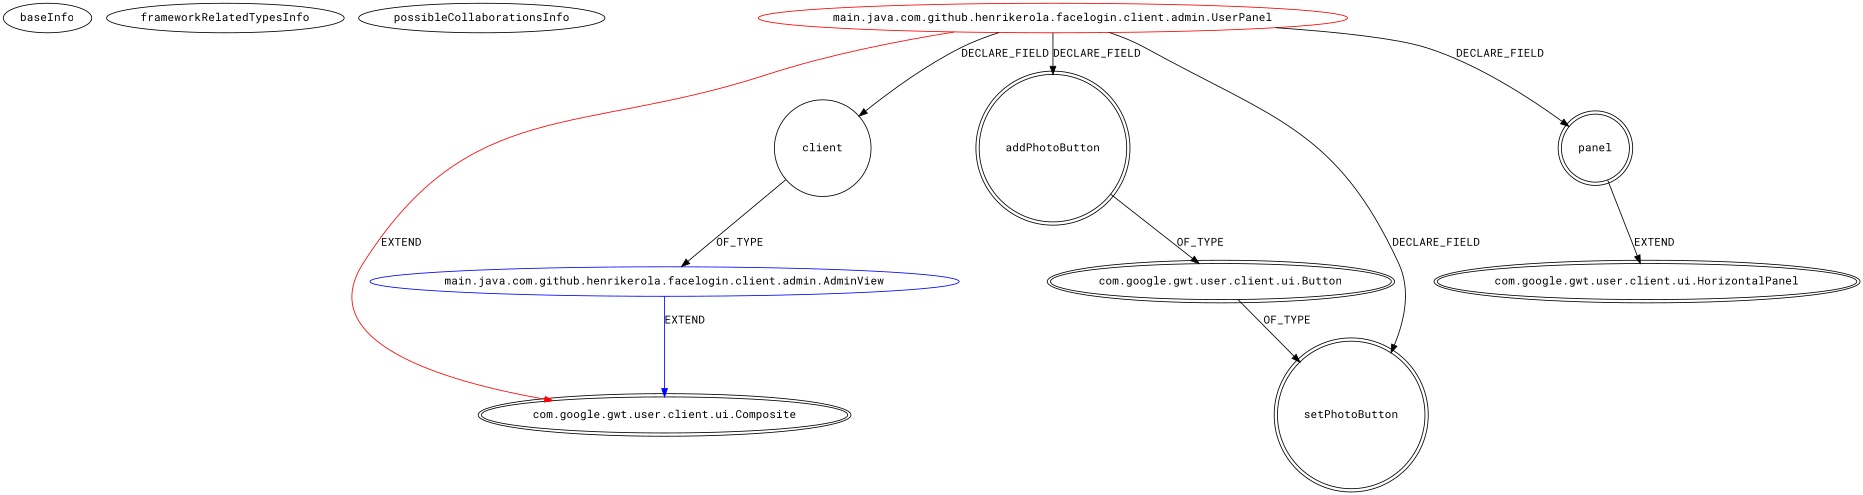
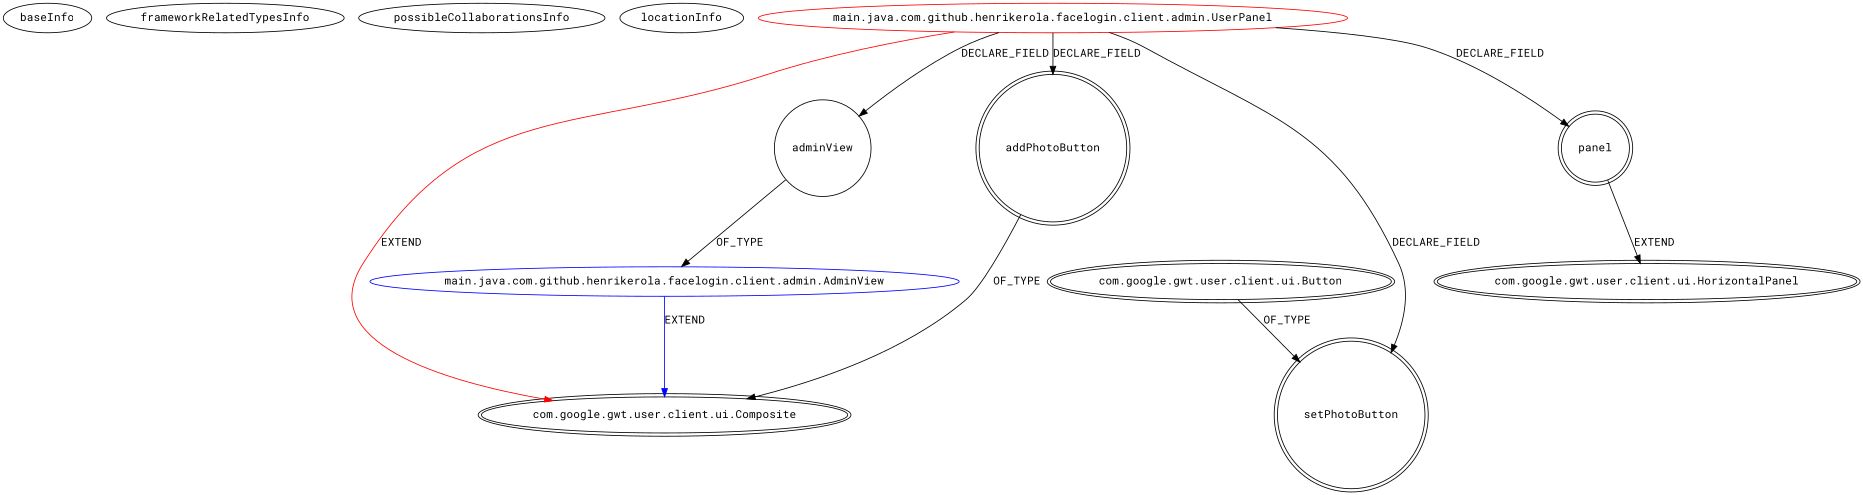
none -> (682, 18)
(823, 148) -> (823, 148)
(1151, 226) -> (911, 337)
